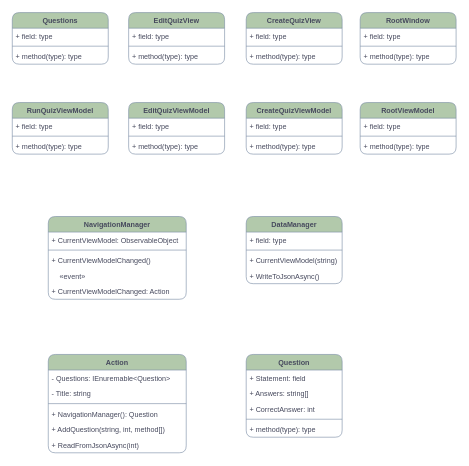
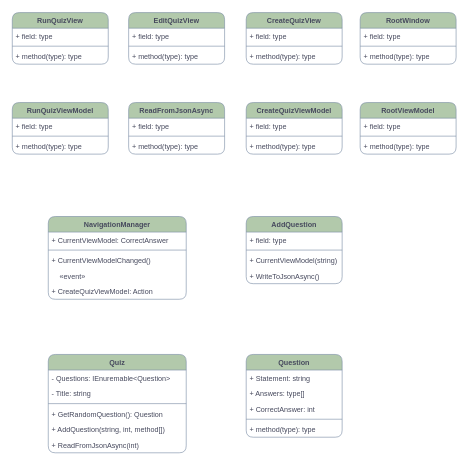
(60, 20) -> (60, 20)
(176, 110) -> (176, 110)
(294, 224) -> (294, 224)
(119, 240) -> (113, 240)
(113, 292) -> (104, 292)
(117, 362) -> (117, 362)
(281, 378) -> (284, 378)
(284, 394) -> (281, 394)
(108, 414) -> (109, 414)
